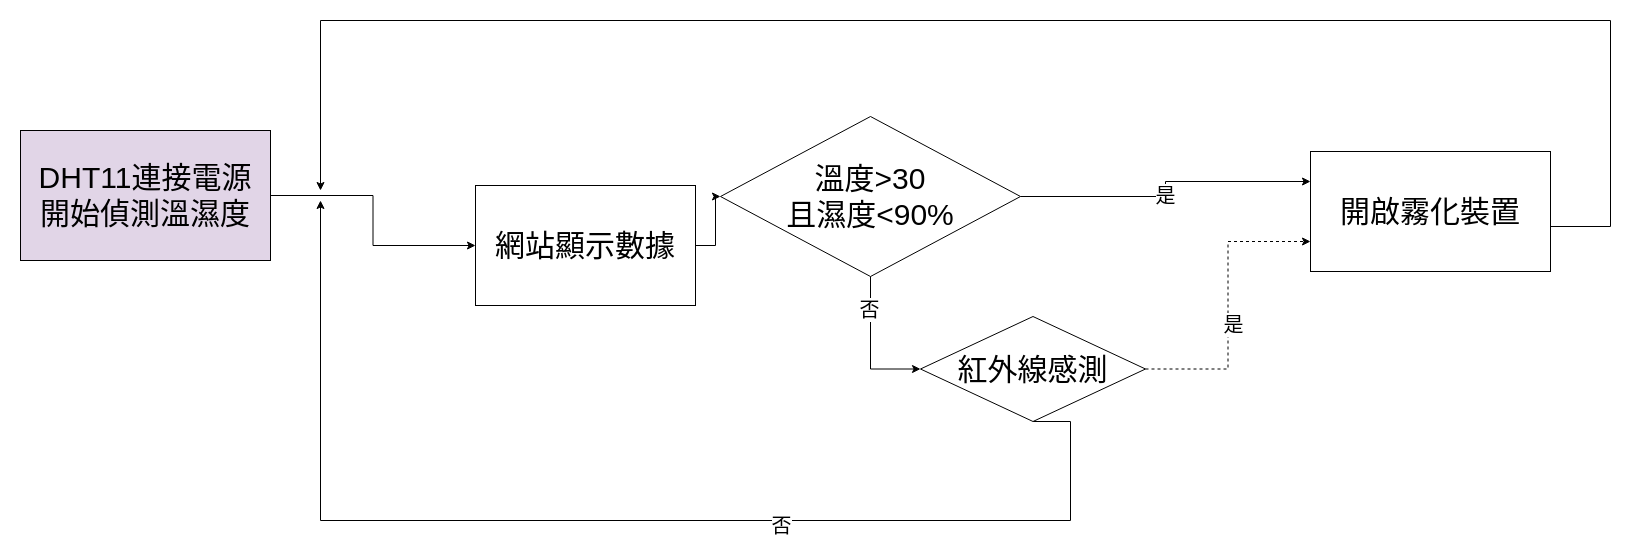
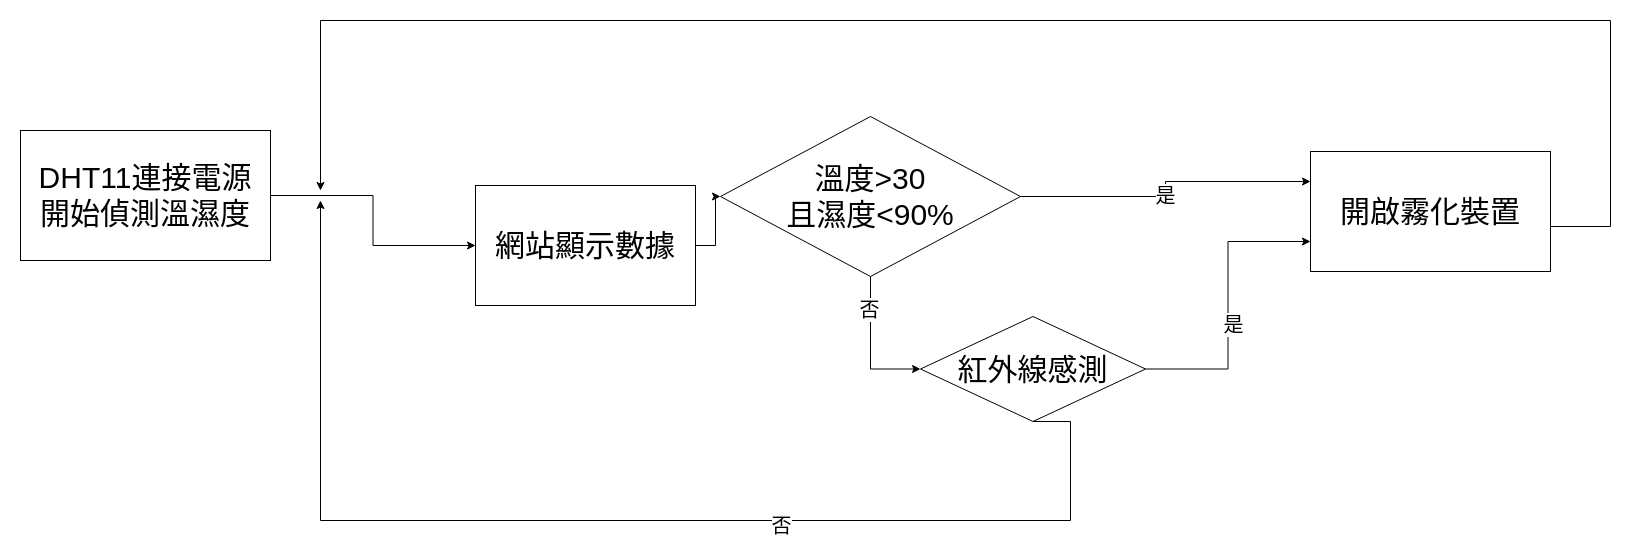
(146, 196) -> (146, 196)
(1231, 242) -> (1231, 242)
